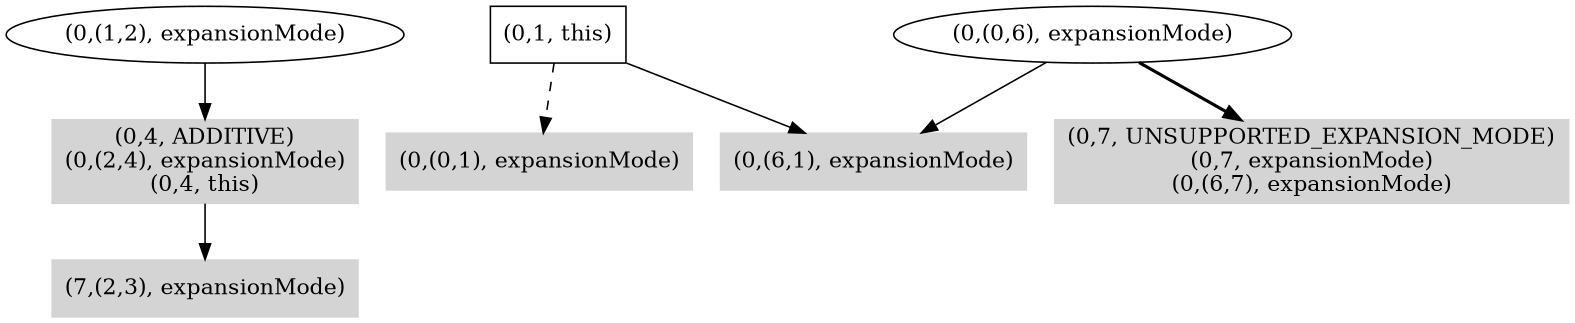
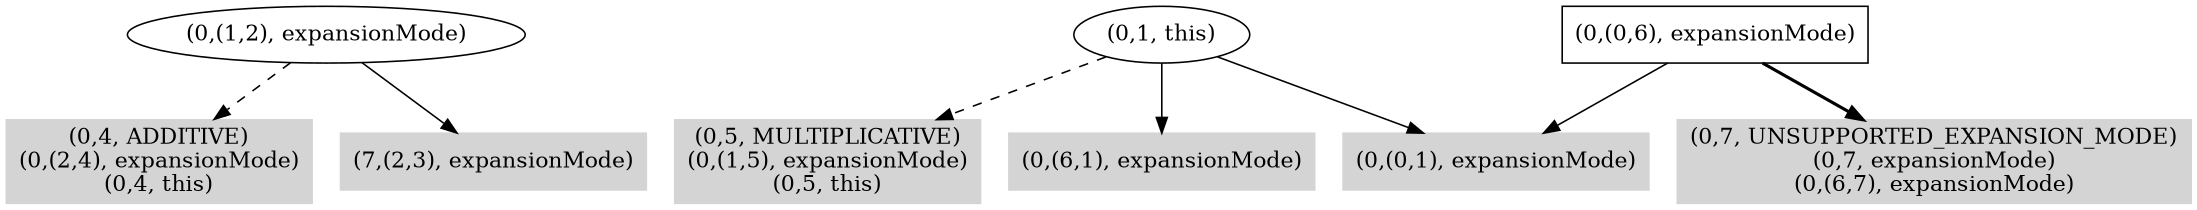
(558, 35) -> (1162, 35)
(1093, 35) -> (1715, 35)
(205, 83) -> (259, 86)
(550, 90) -> (1313, 92)
(991, 94) -> (1612, 94)
none -> (828, 162)
(205, 224) -> (403, 93)
